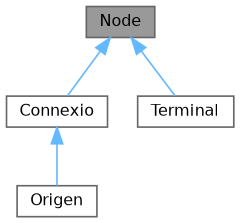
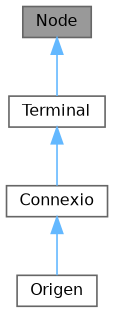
(84, 74) -> (57, 165)
